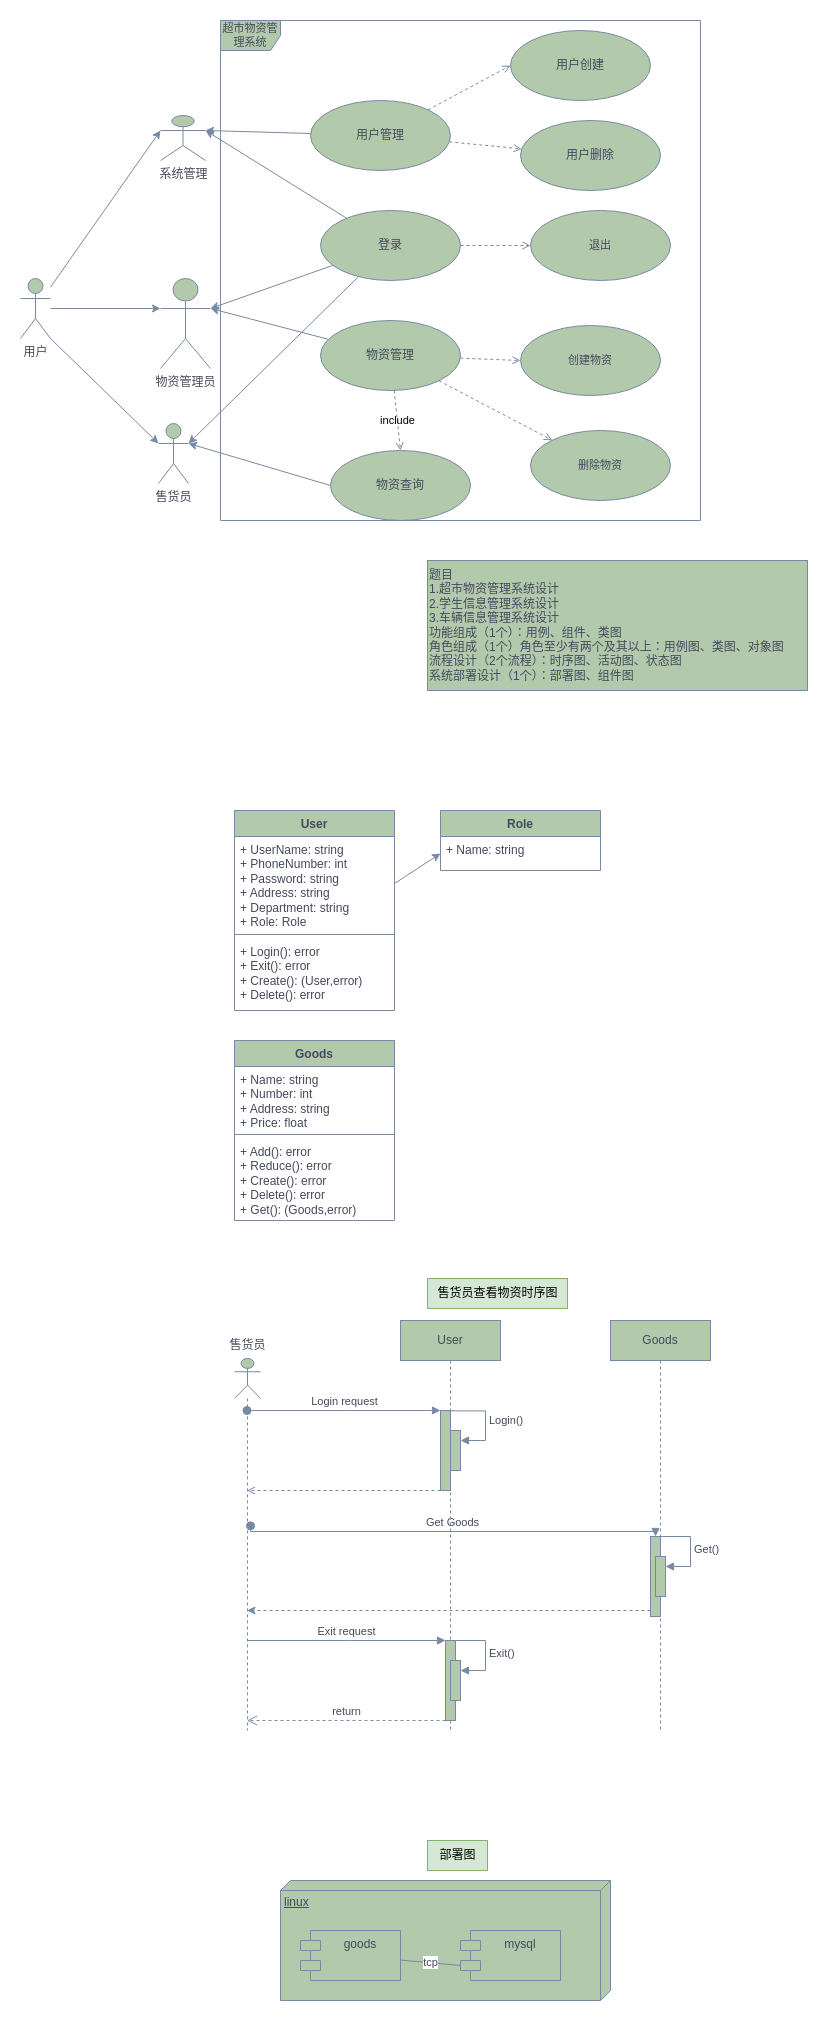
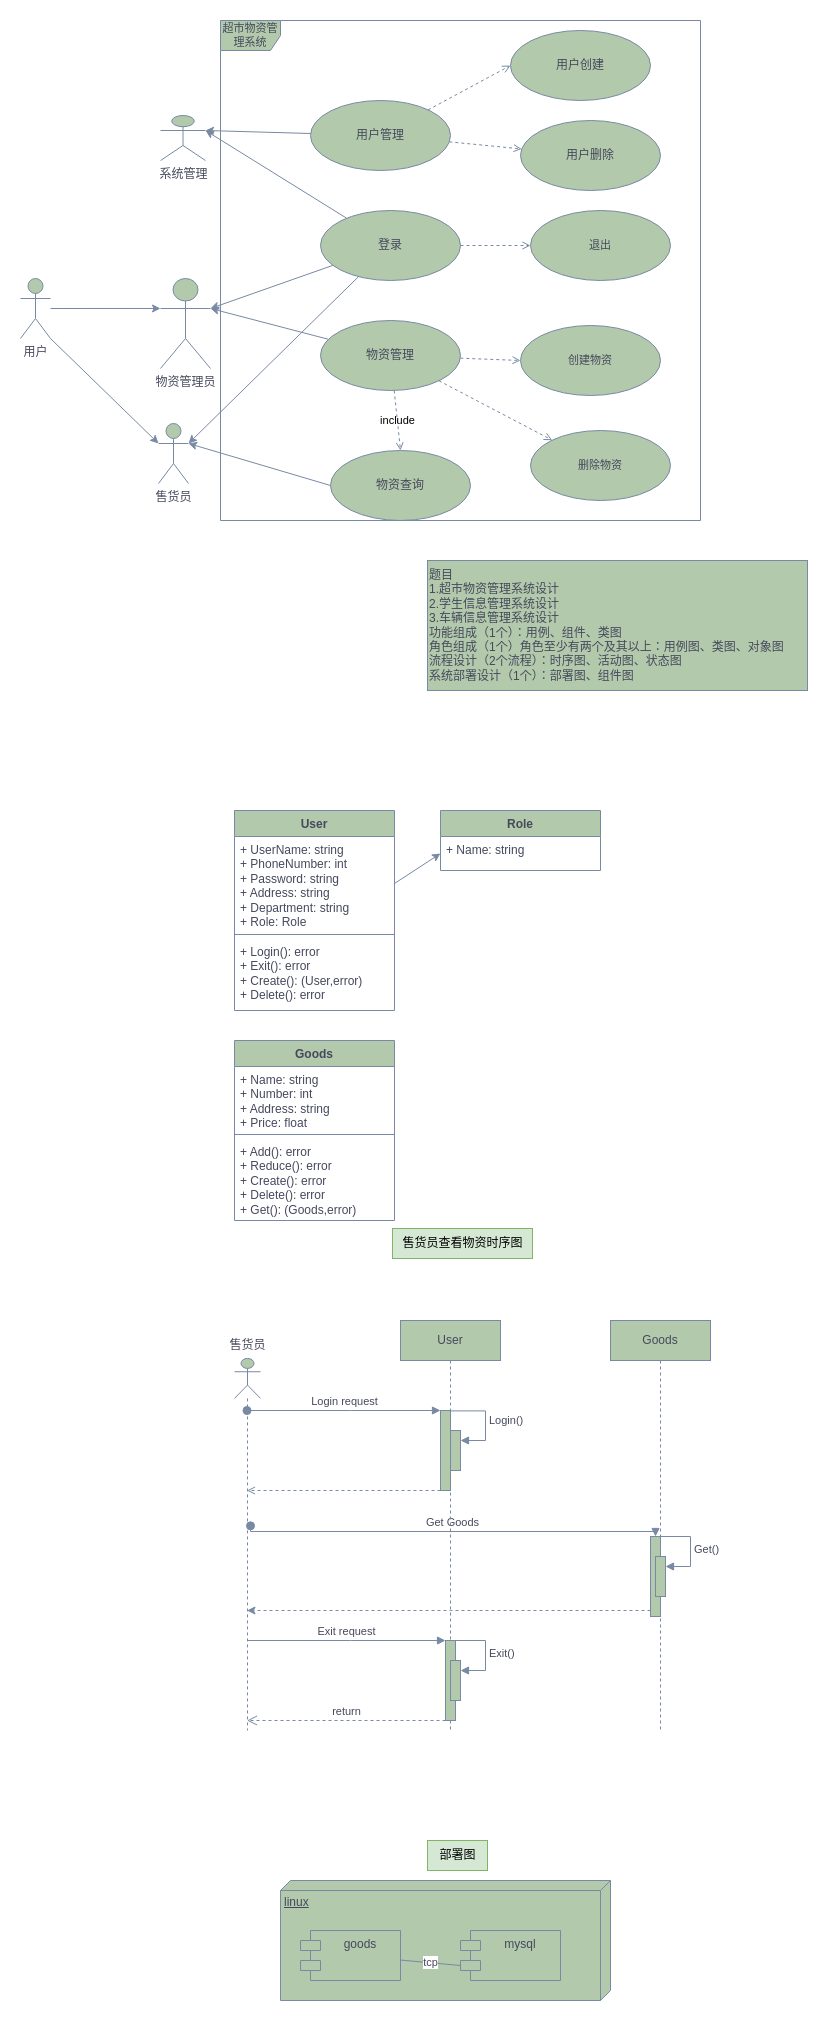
(103, 212) -> none
(498, 1294) -> (463, 1244)
